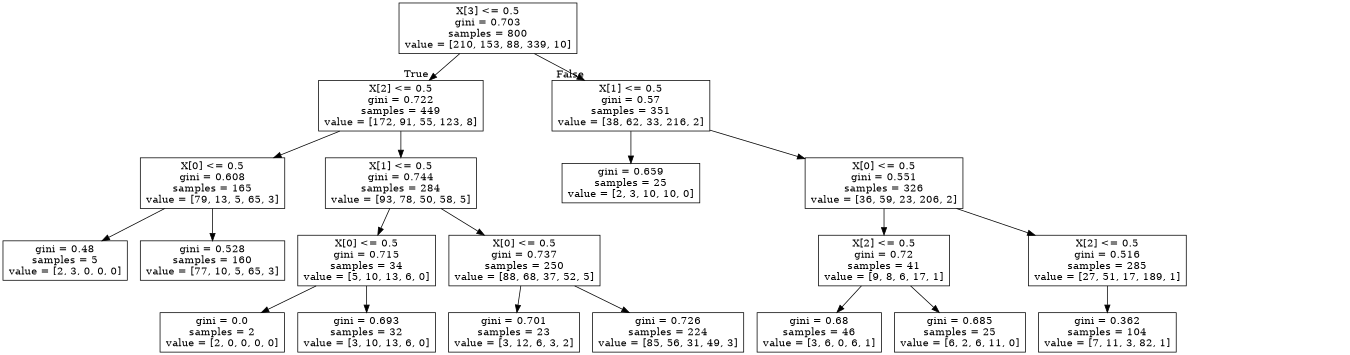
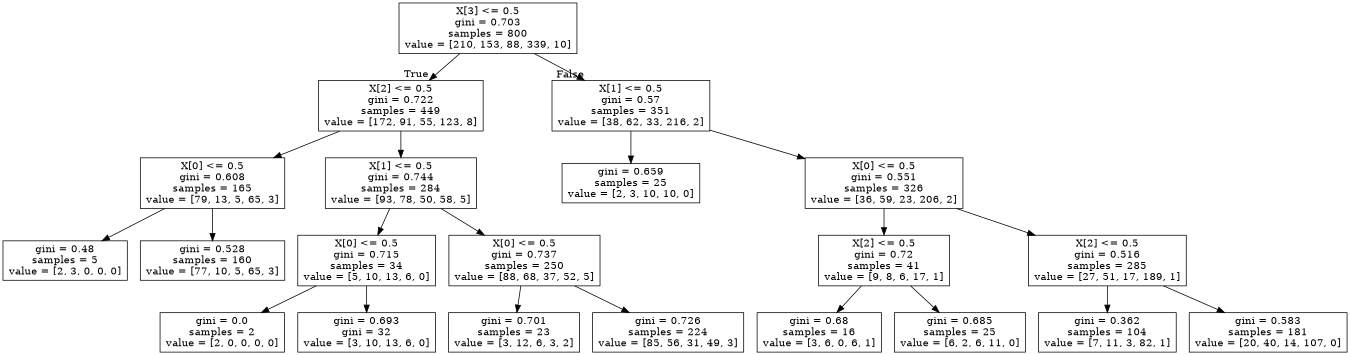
(367, 332) -> (367, 332)
(819, 332) -> (819, 332)
none -> (1268, 332)
